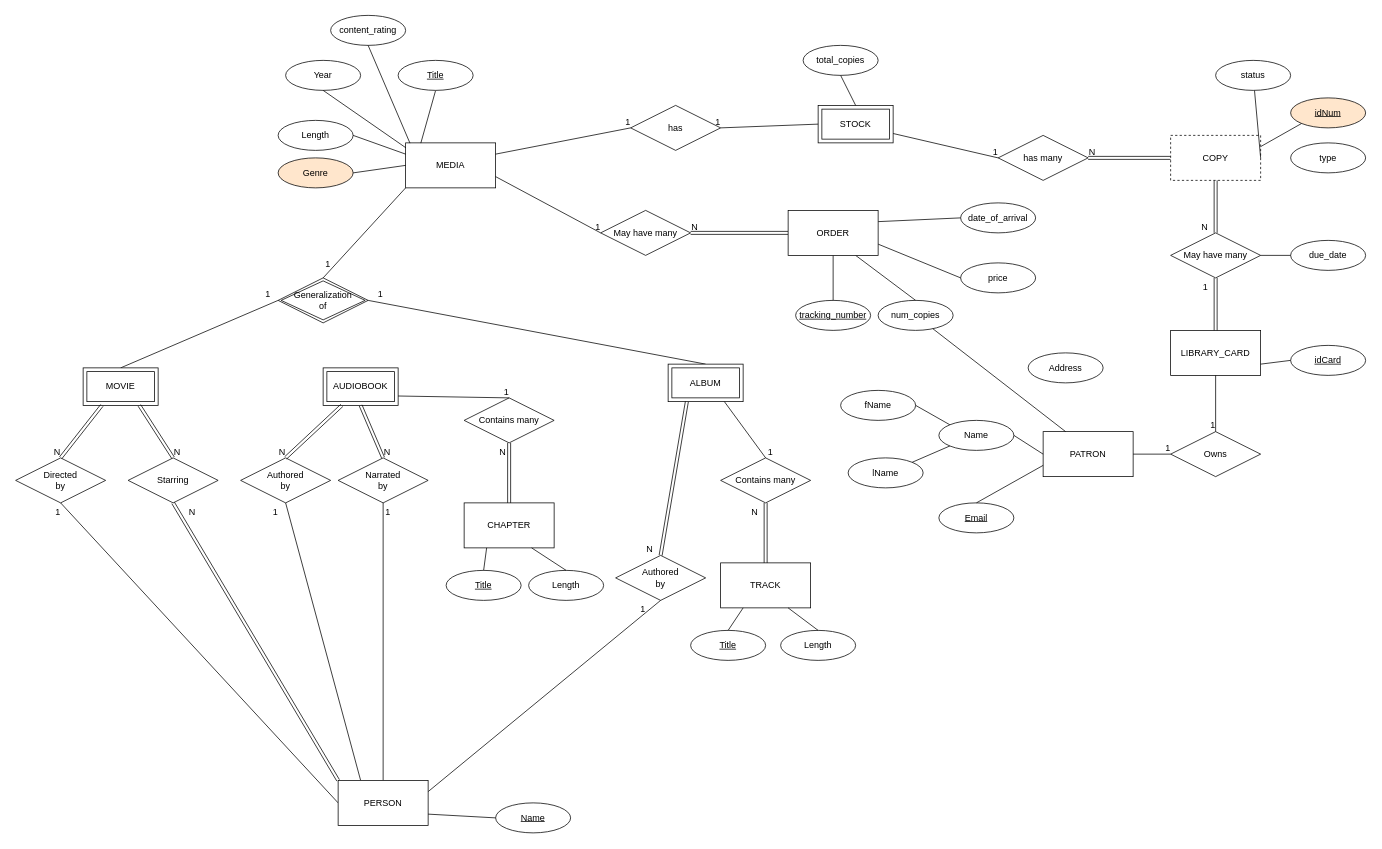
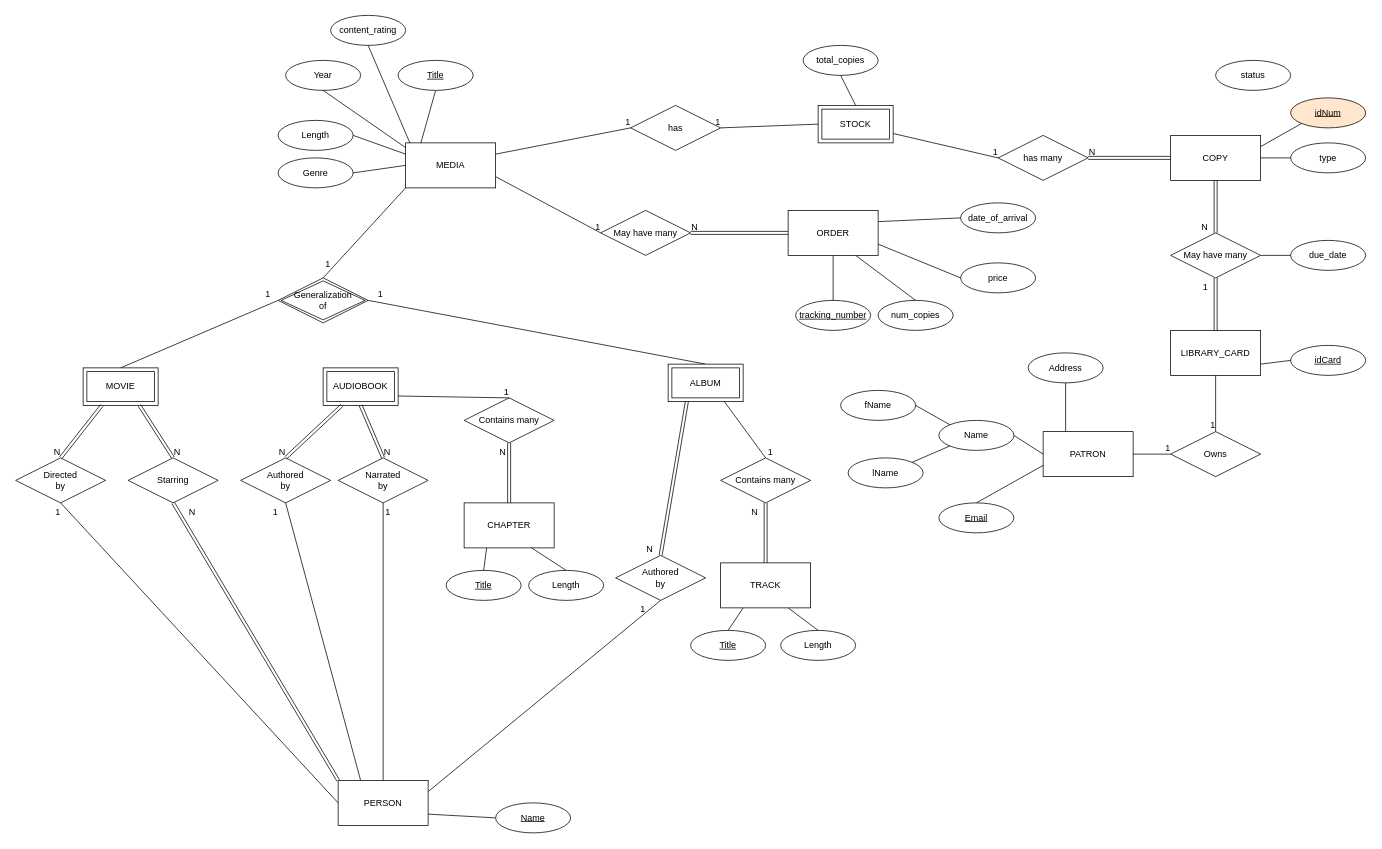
(1257, 125) -> (1275, 158)
(1215, 158) -> (1215, 158)
(315, 173) -> (315, 173)
(999, 380) -> (1065, 407)
